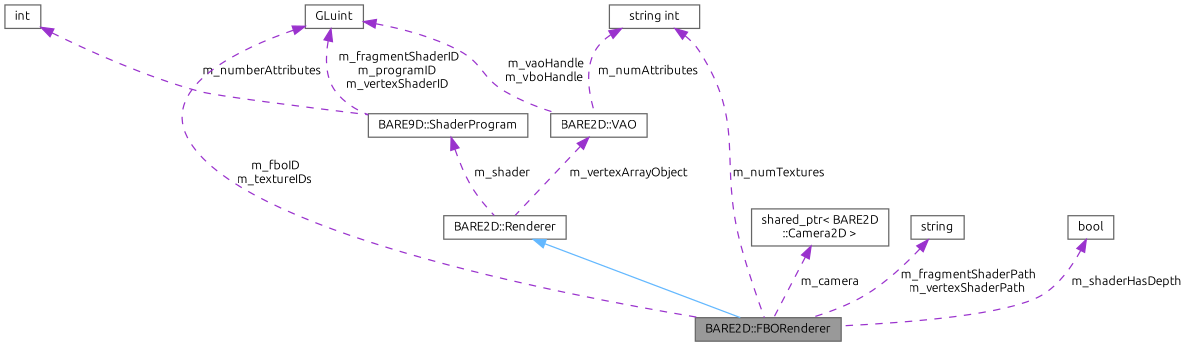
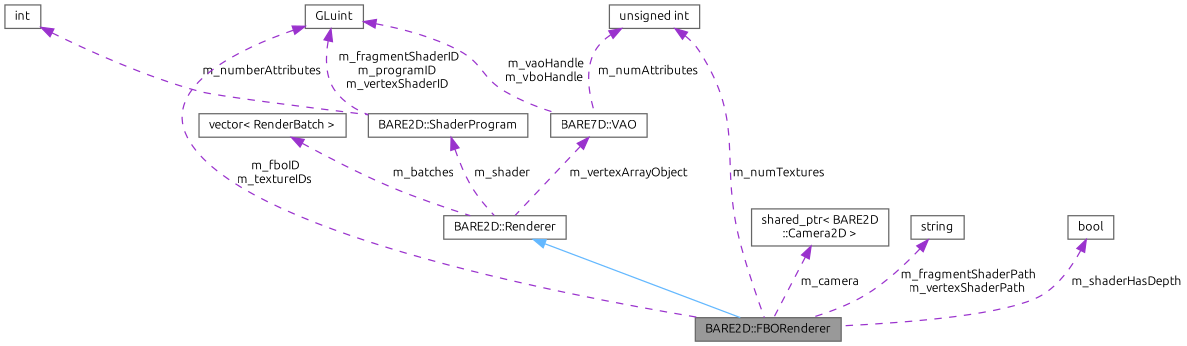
(655, 17) -> (655, 17)
none -> (273, 125)
(448, 125) -> (448, 125)
(599, 125) -> (599, 125)
